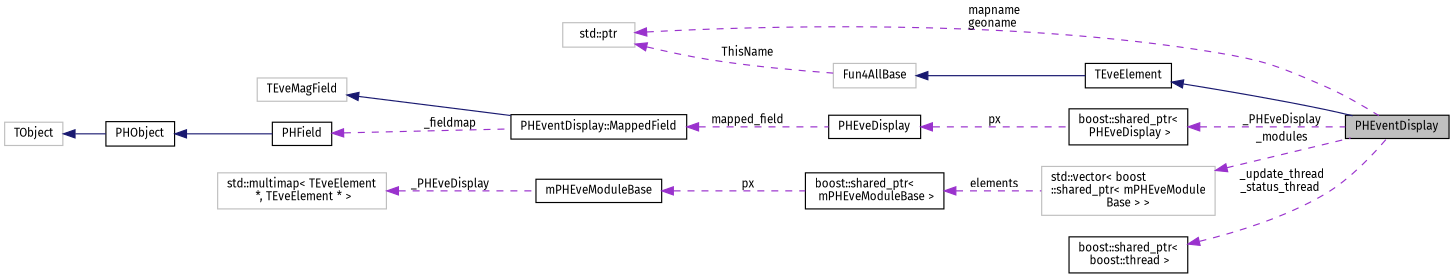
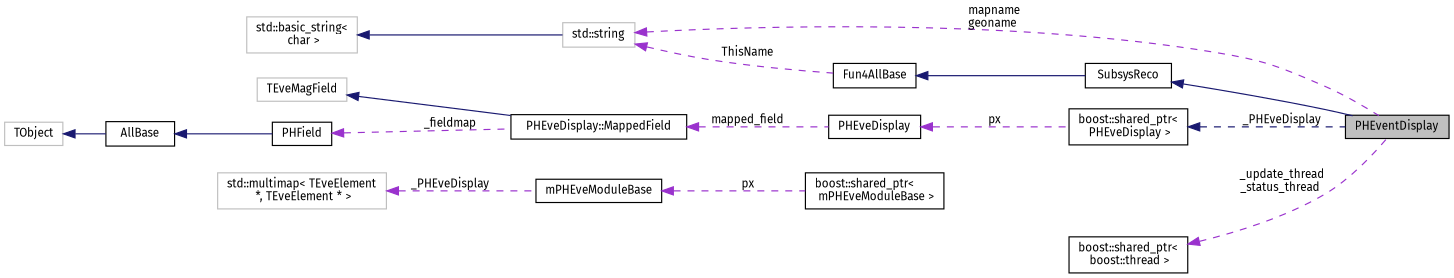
none -> (302, 35)
(599, 35) -> (599, 35)
(875, 76) -> (875, 76)
(1128, 76) -> (1128, 76)
(599, 127) -> (599, 127)
(1273, 127) -> (1273, 127)
(140, 134) -> (140, 134)
(1128, 191) -> none
